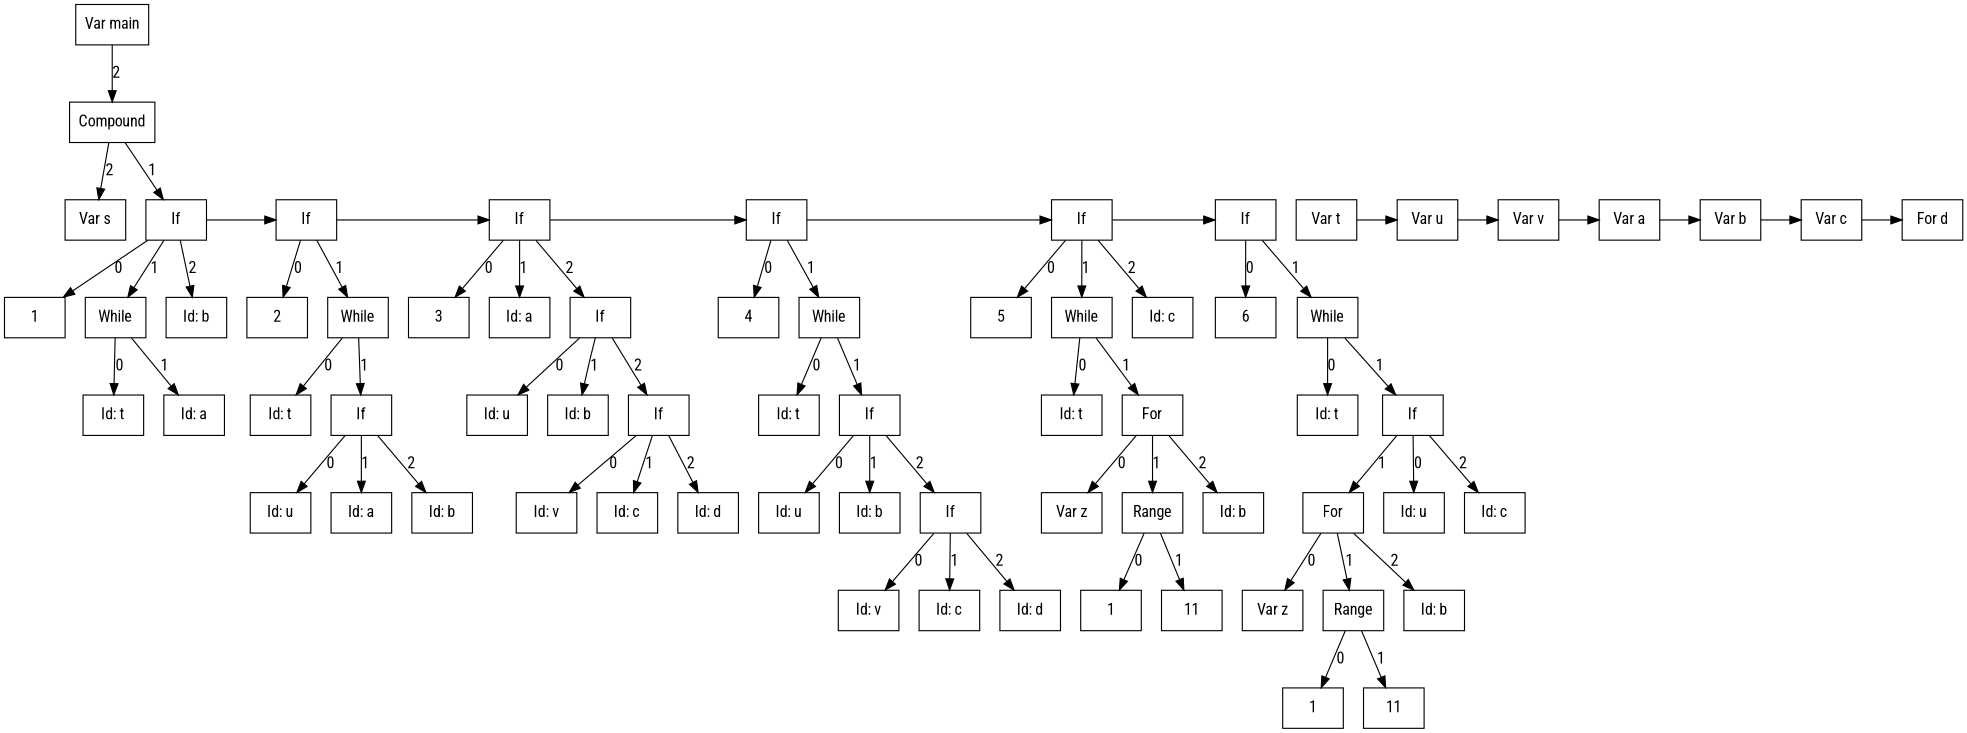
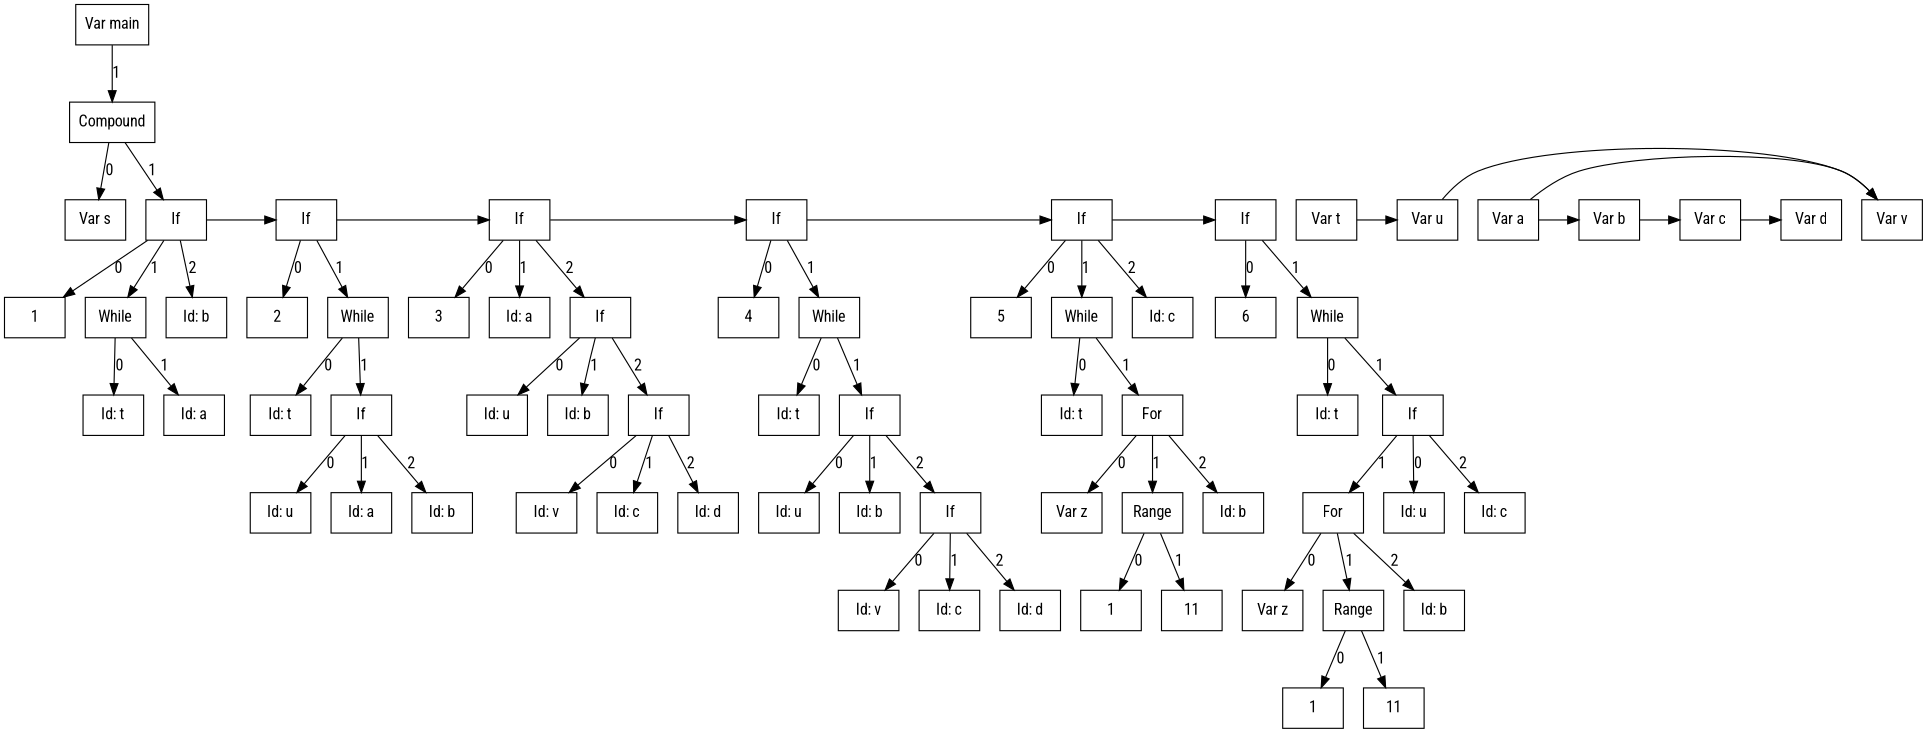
(116, 74) -> (116, 74)
(109, 171) -> (109, 171)
(1573, 220) -> (1699, 157)
(1932, 220) -> (1811, 220)
